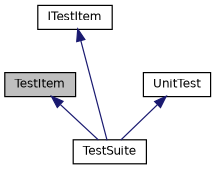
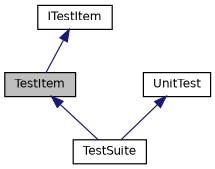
(94, 90) -> (55, 57)
